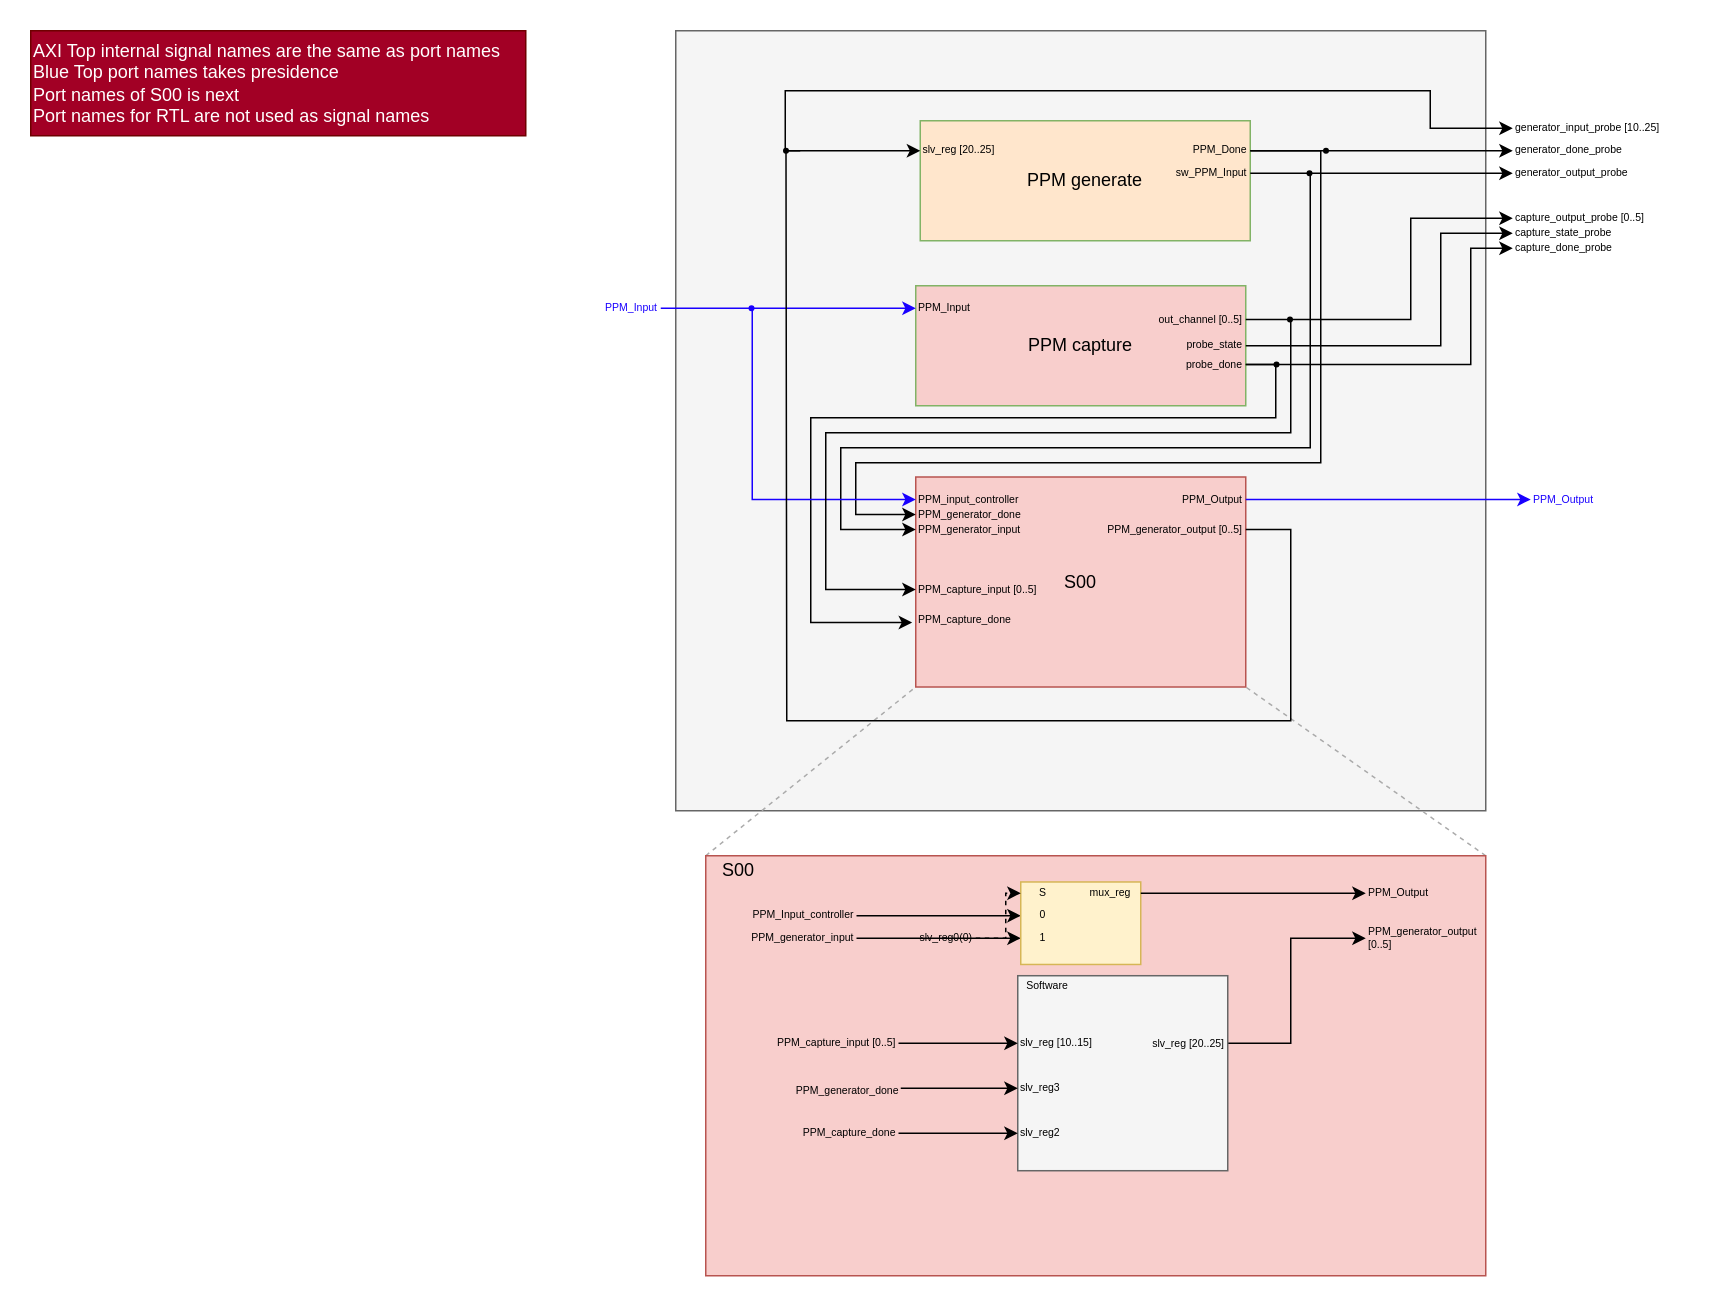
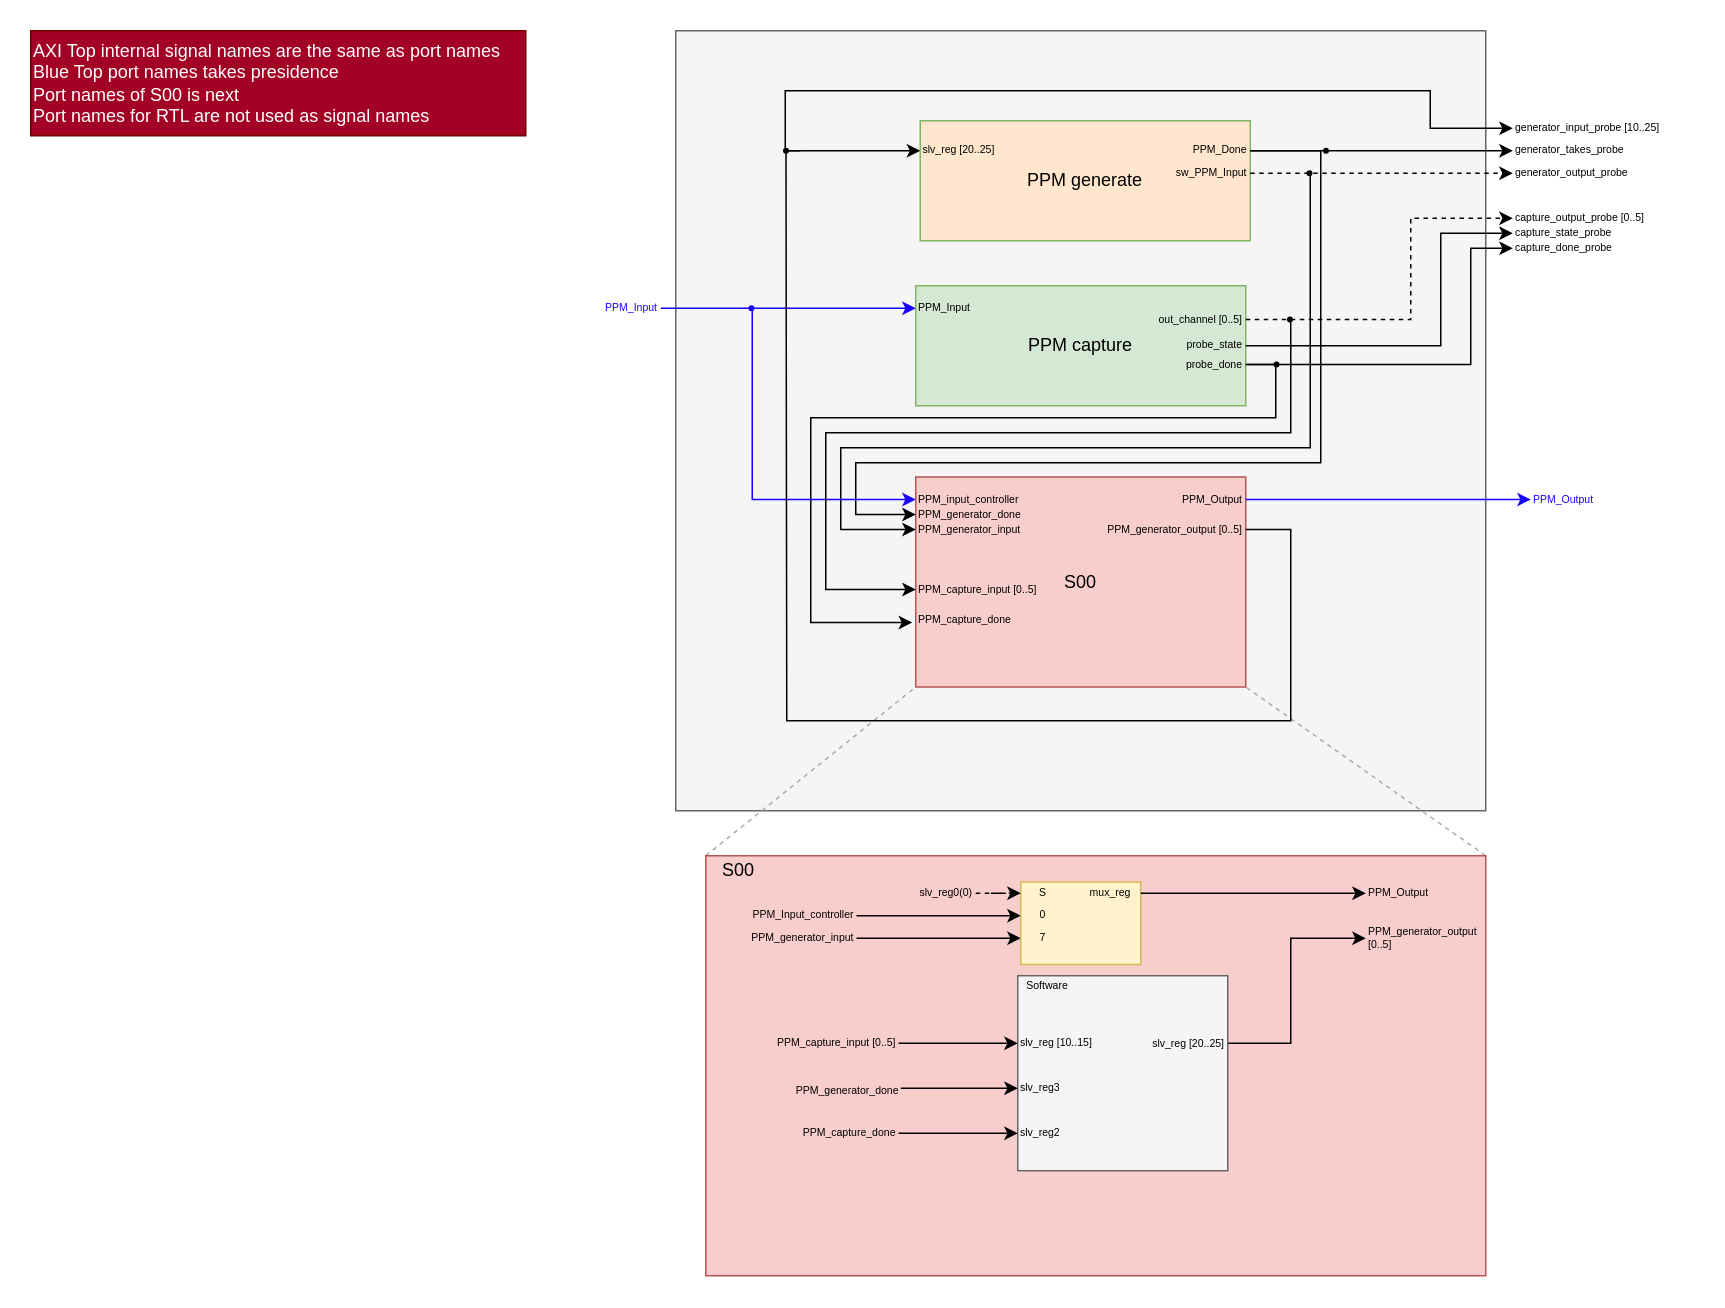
(1574, 151) -> (1574, 151)
(1408, 173) -> (1408, 173)
(1411, 304) -> (1411, 304)
(1081, 346) -> (1081, 346)
(938, 938) -> (938, 893)
(1043, 938) -> (1043, 938)
